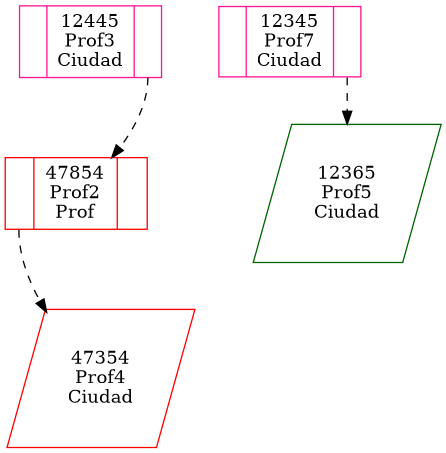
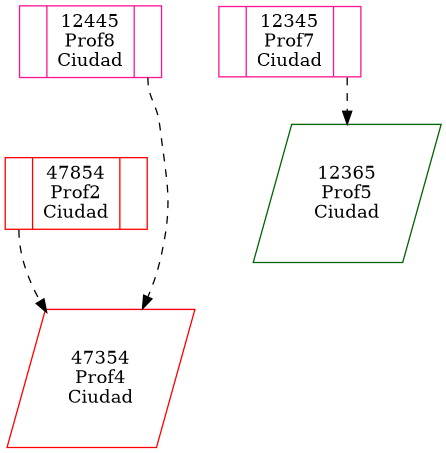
(91, 41) -> (91, 41)
(140, 115) -> (167, 187)
(76, 212) -> (76, 212)
